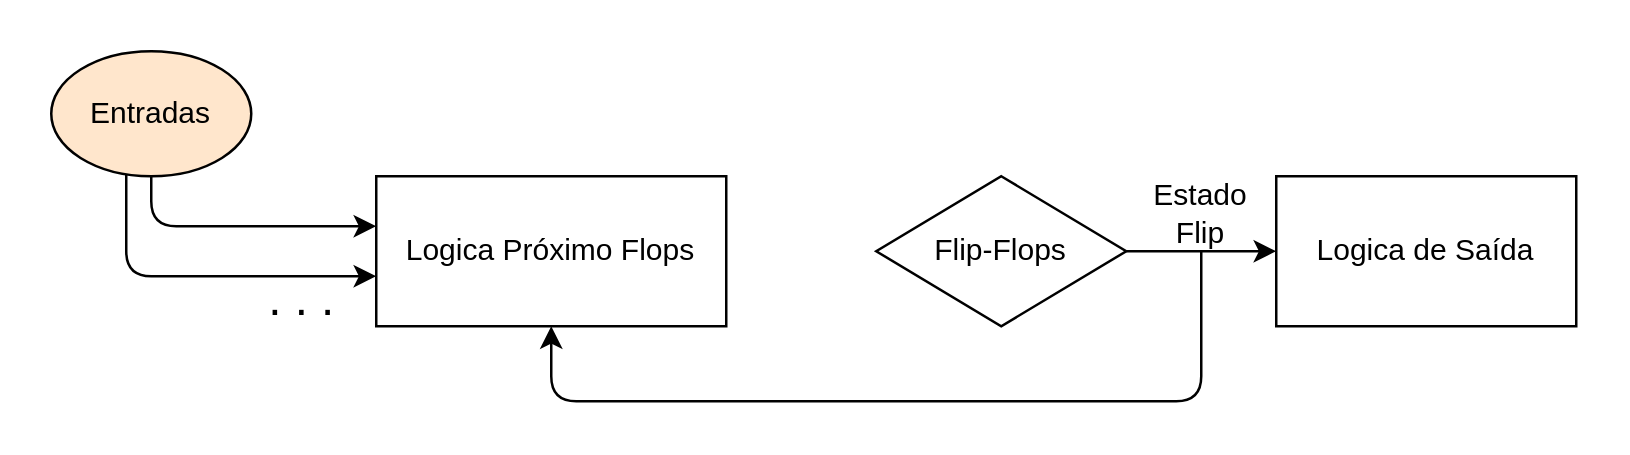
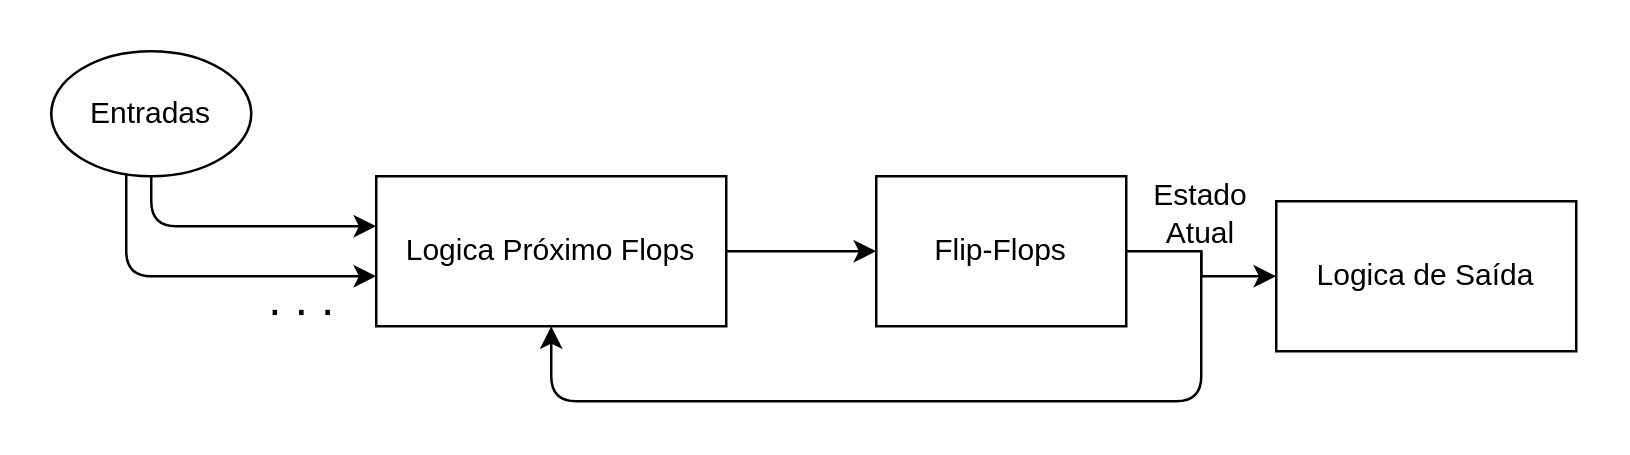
(151, 114) -> (151, 114)
(1201, 214) -> (1201, 214)
none -> (793, 251)
(1001, 251) -> (1001, 251)
(1426, 251) -> (1426, 276)
